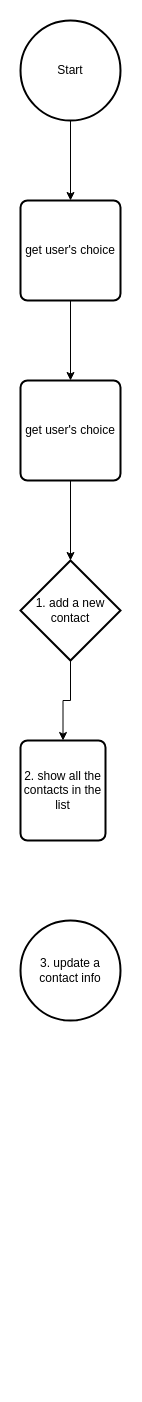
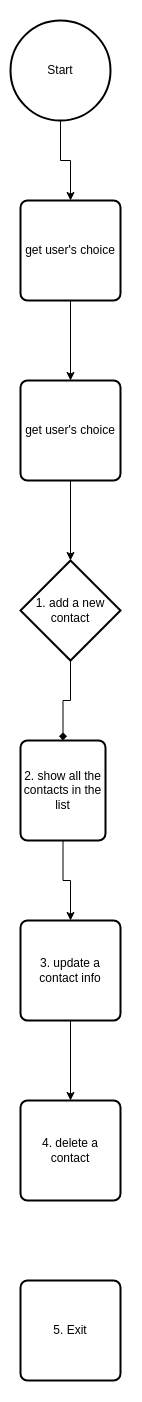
(71, 71) -> (61, 71)
(63, 732) -> (63, 731)
none -> (63, 881)
(71, 971) -> (71, 971)
none -> (71, 1057)
none -> (71, 1151)
none -> (71, 1331)
